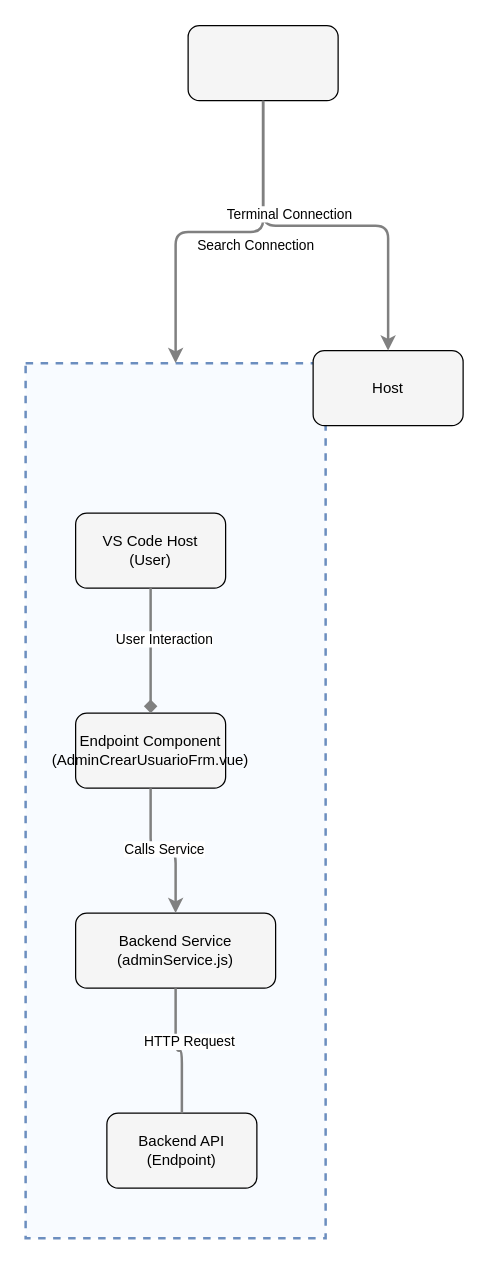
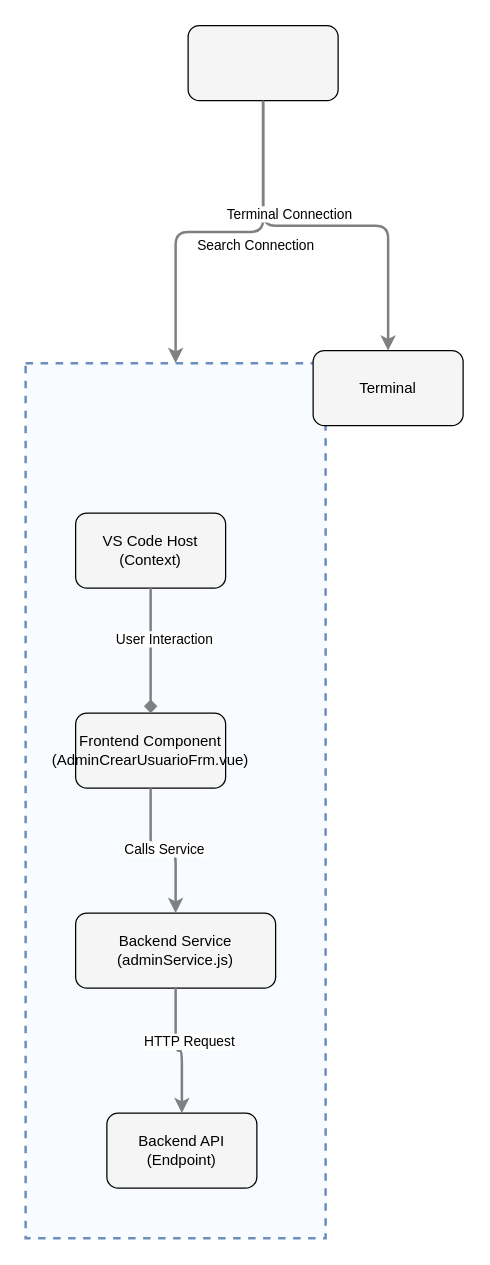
(388, 388) -> (388, 388)
(151, 551) -> (151, 551)
(151, 751) -> (151, 751)
(182, 1104) -> (182, 1100)
